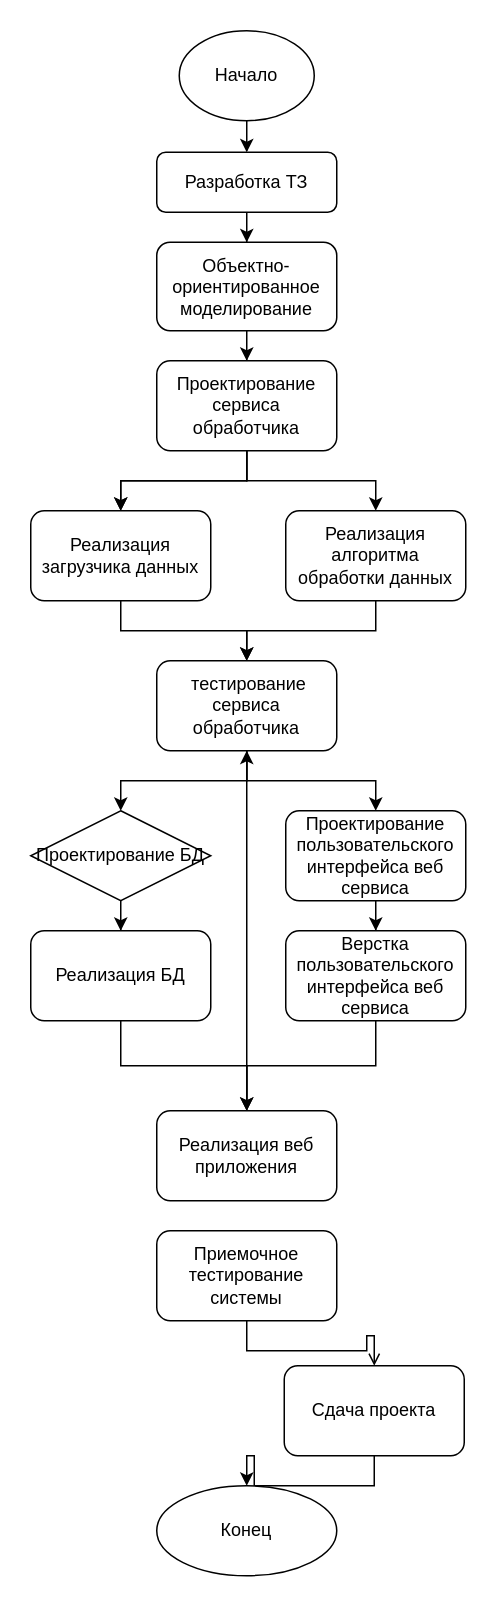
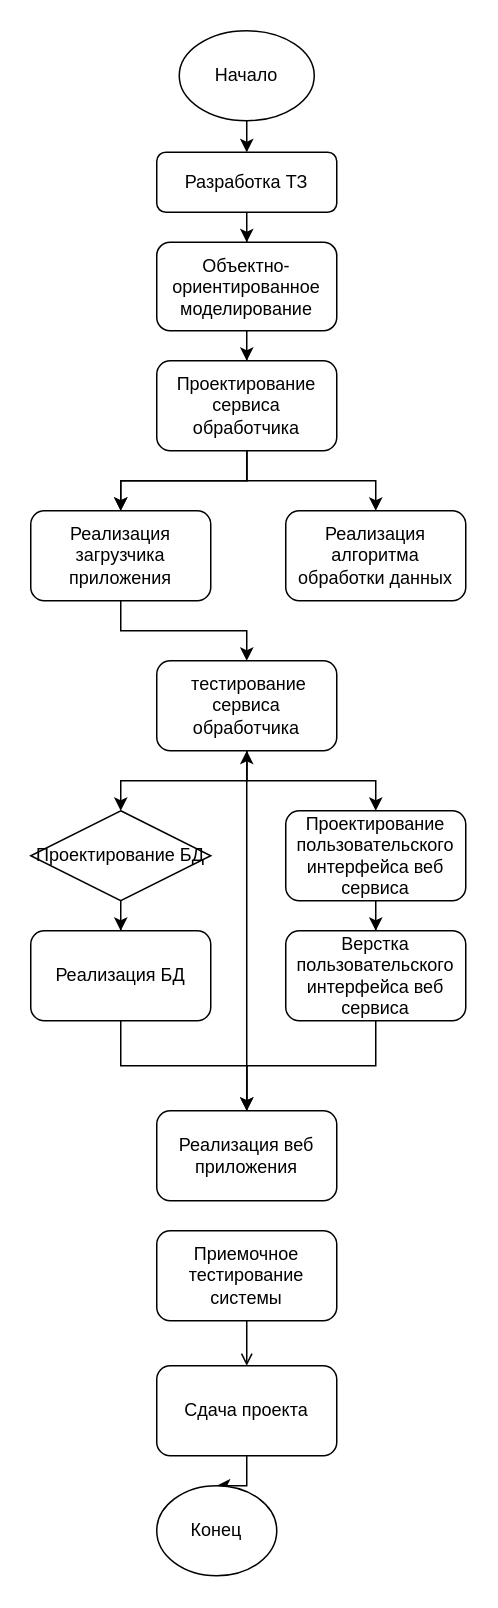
(121, 556) -> (121, 556)
(328, 631) -> none
(374, 1411) -> (247, 1411)
(247, 1531) -> (217, 1531)
